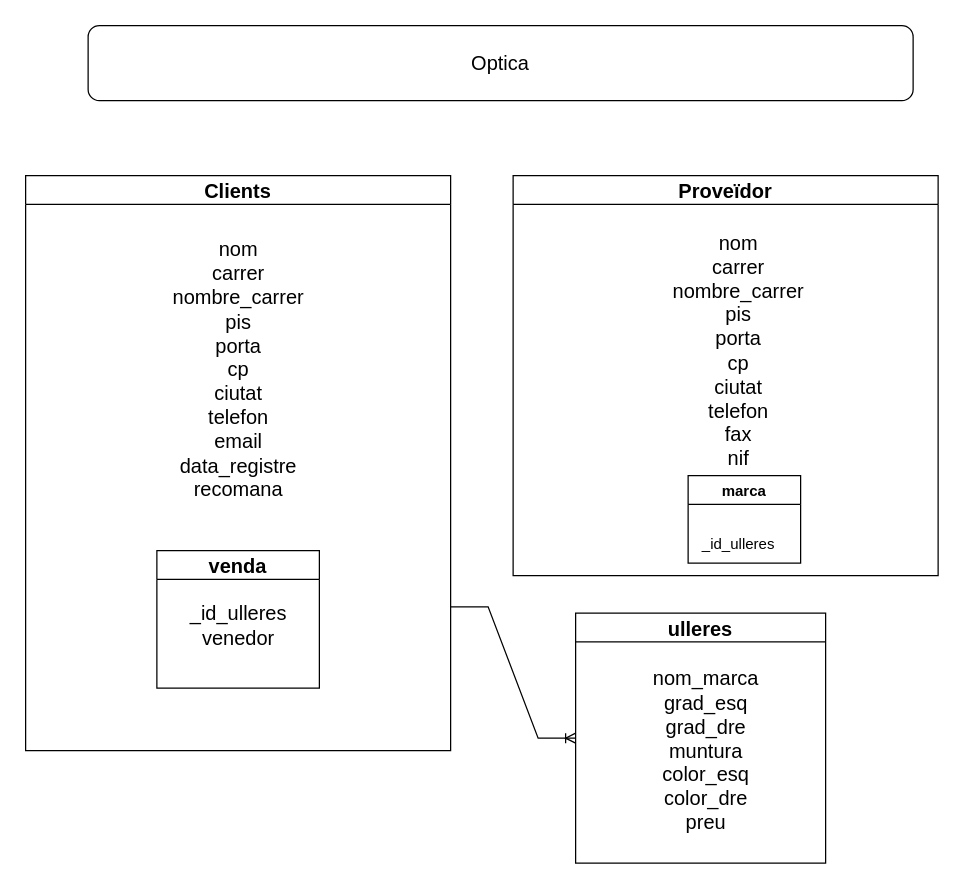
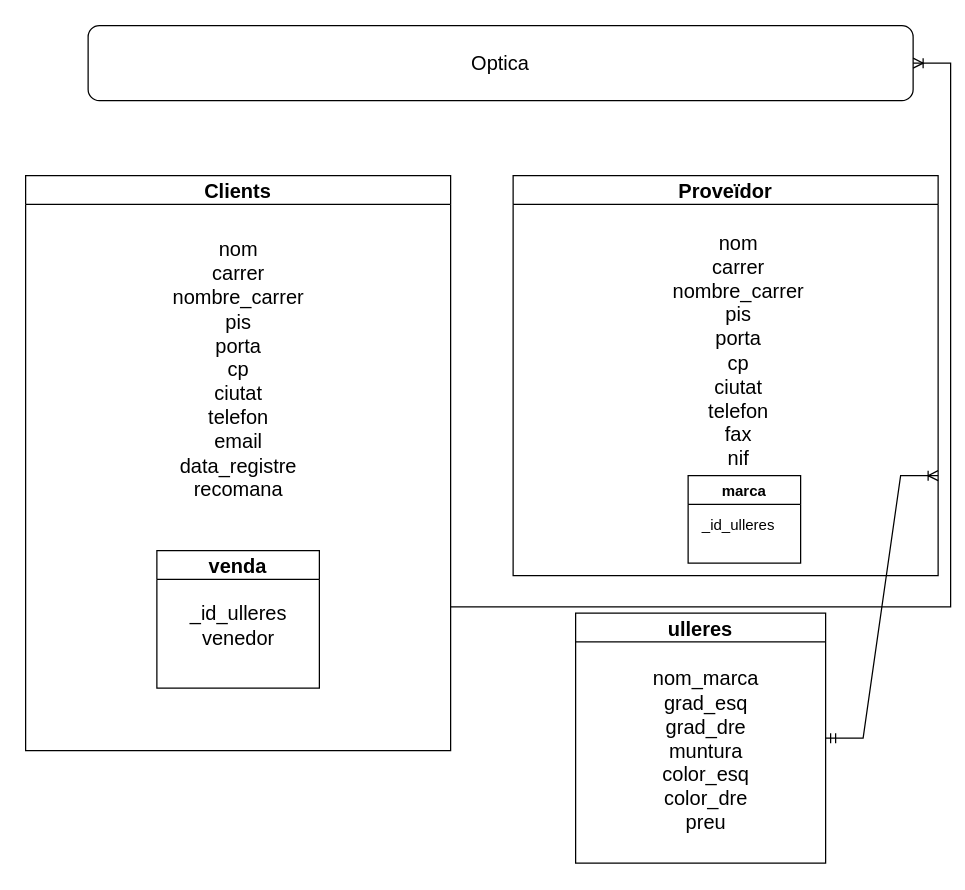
(738, 544) -> (738, 526)
none -> (882, 609)
(519, 688) -> (951, 550)
